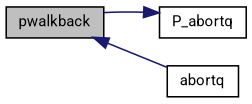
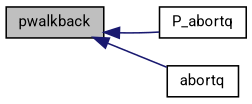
(124, 12) -> (140, 33)
